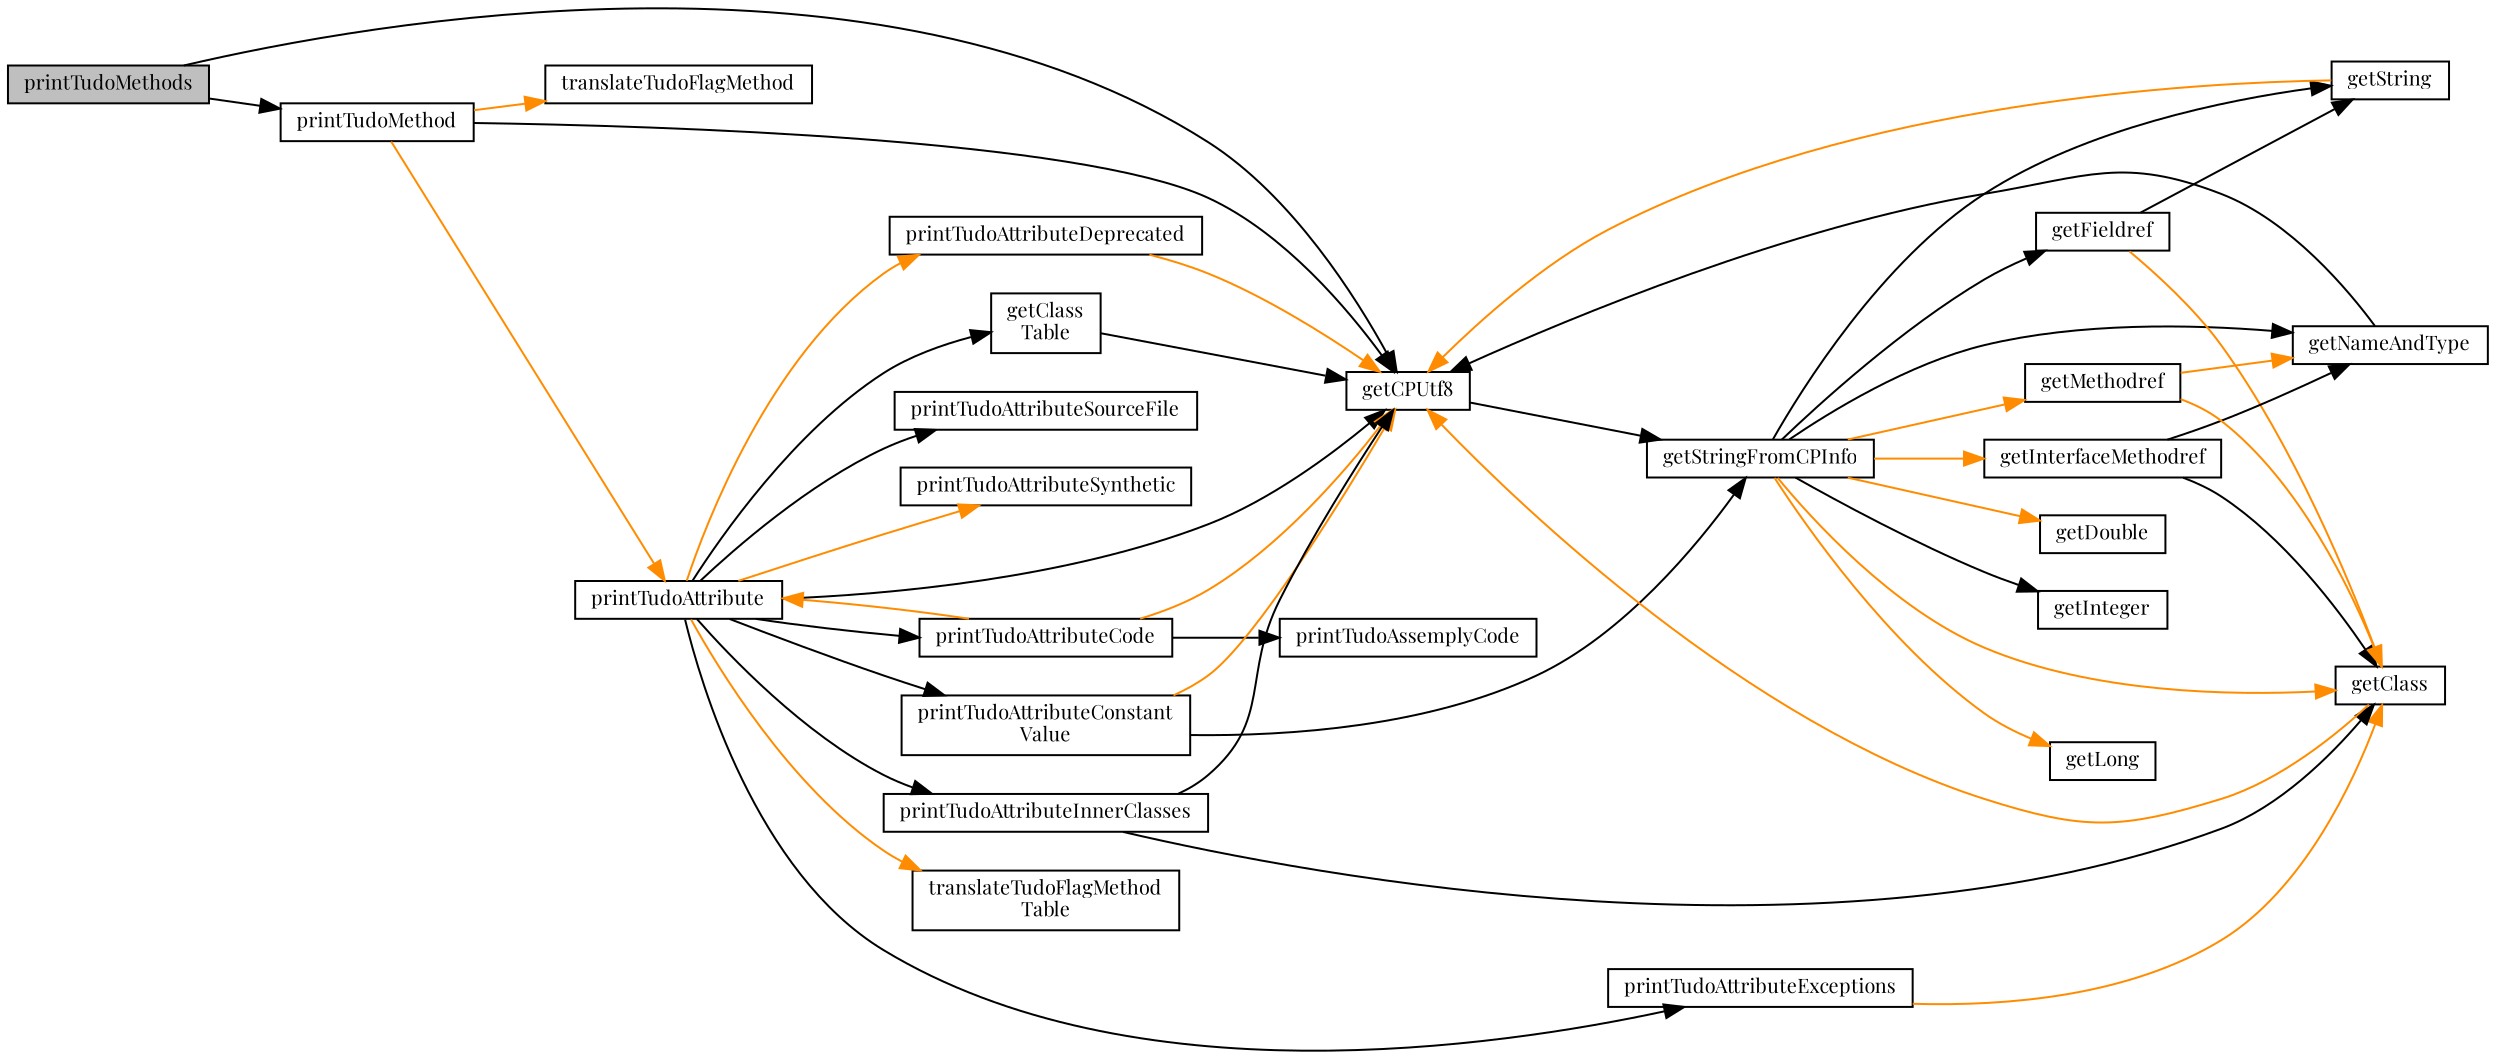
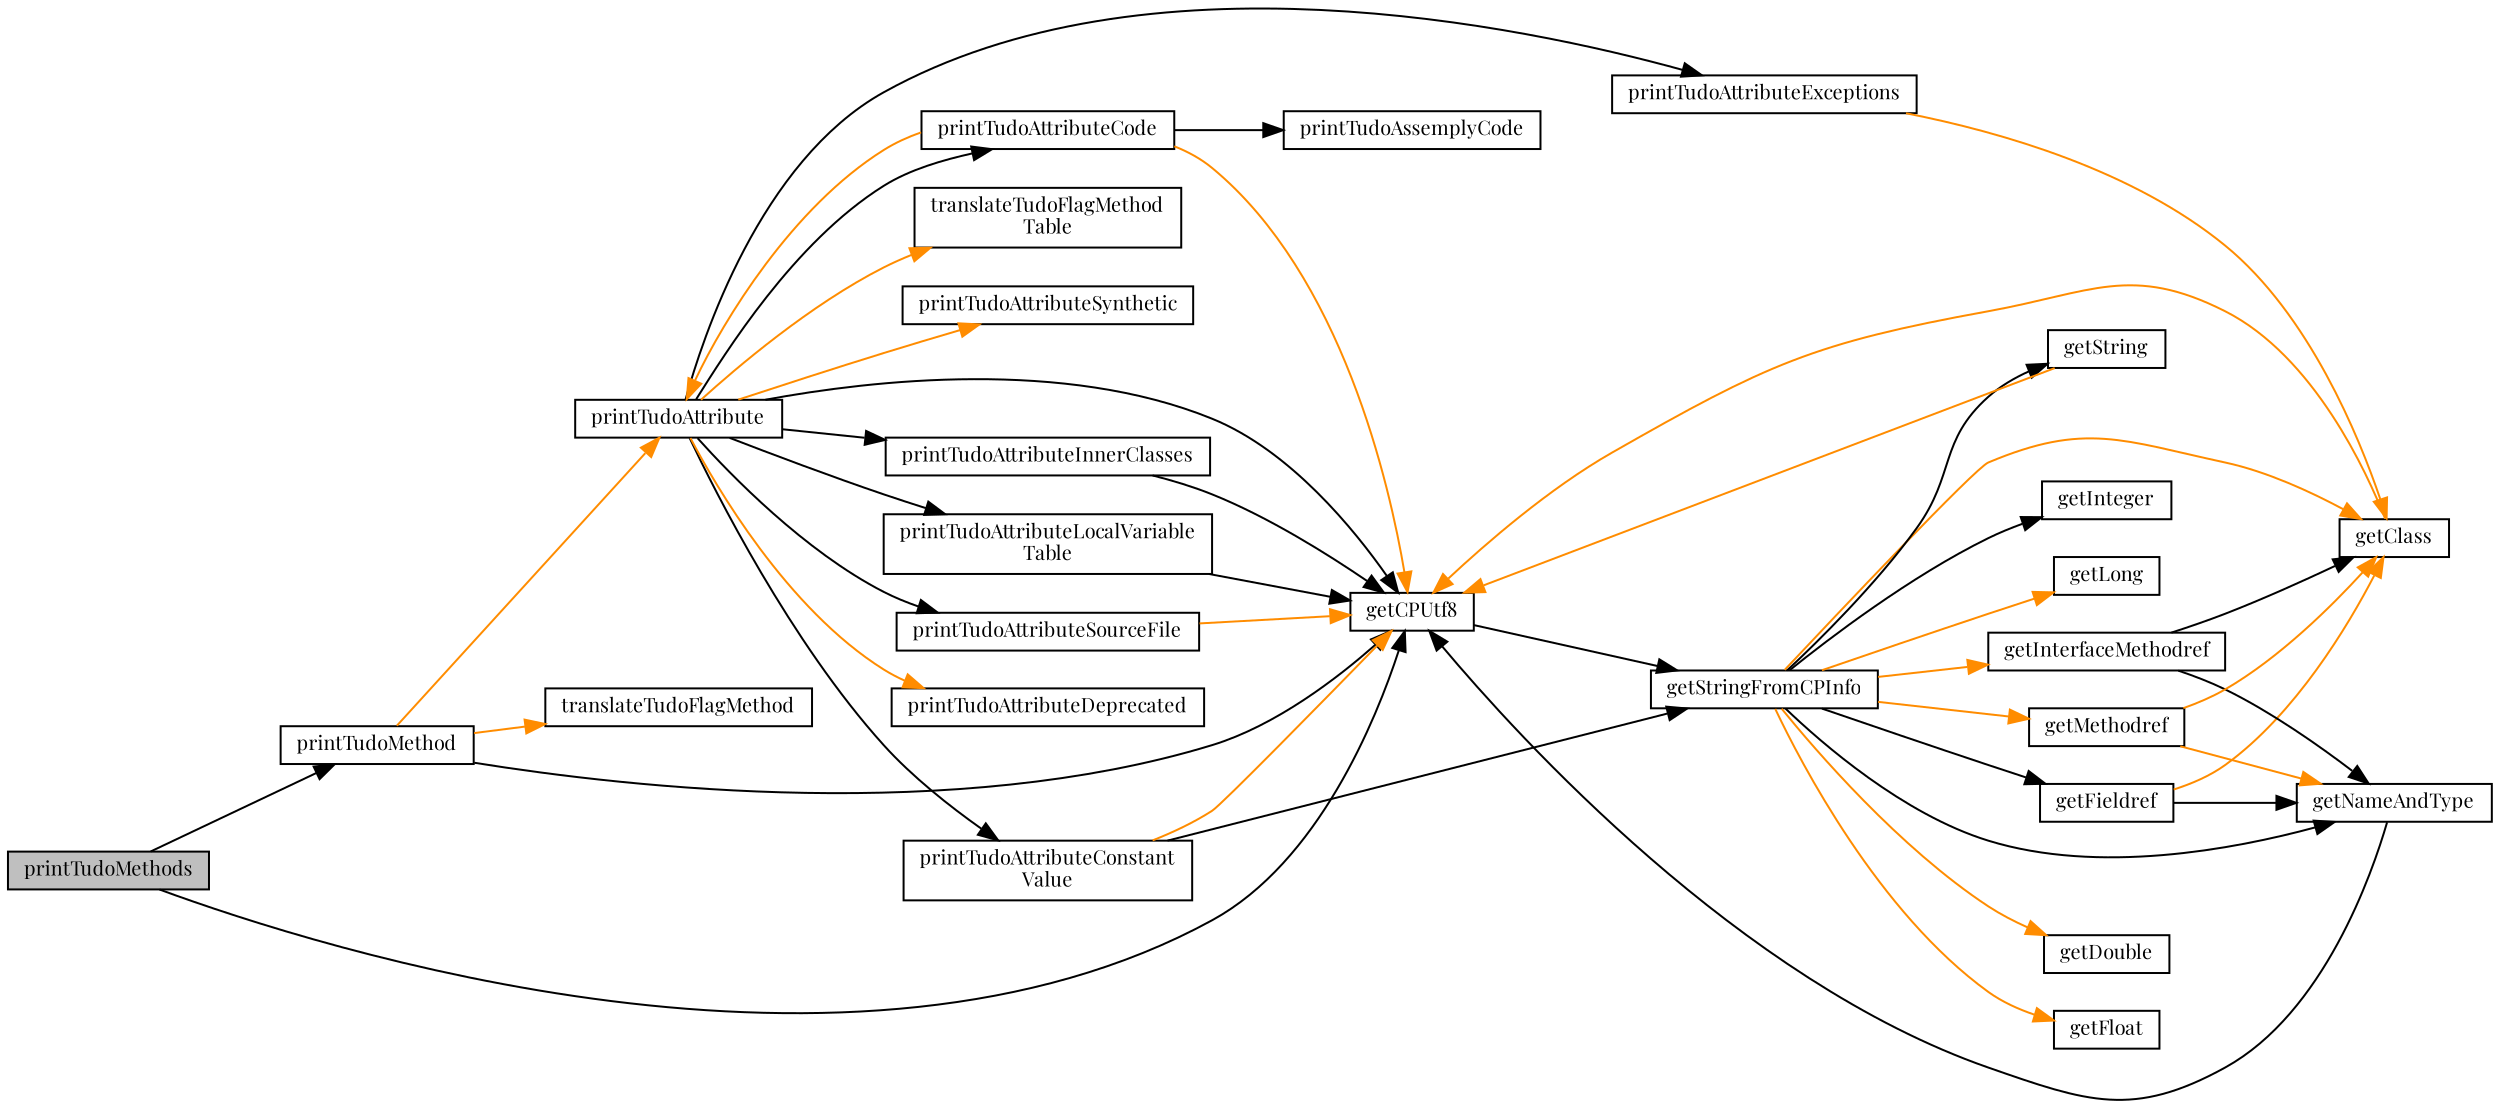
(2238, 161) -> (2225, 803)
(1261, 298) -> (1265, 620)
(1046, 323) -> (1048, 544)
(1763, 905) -> none
none -> (2107, 1030)
